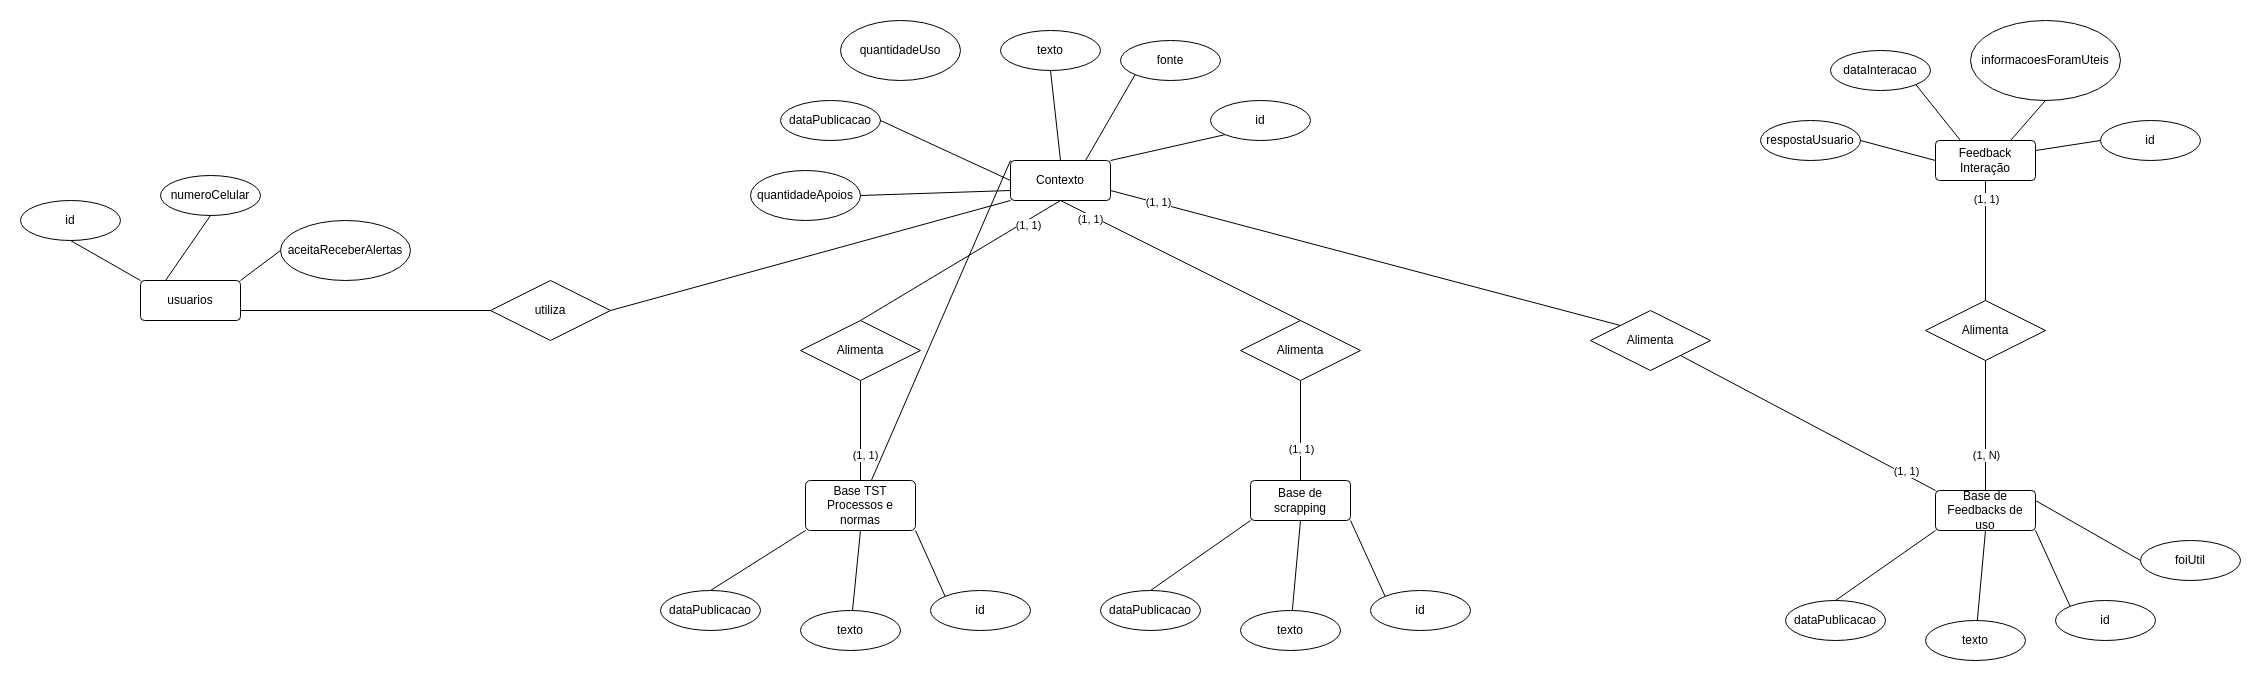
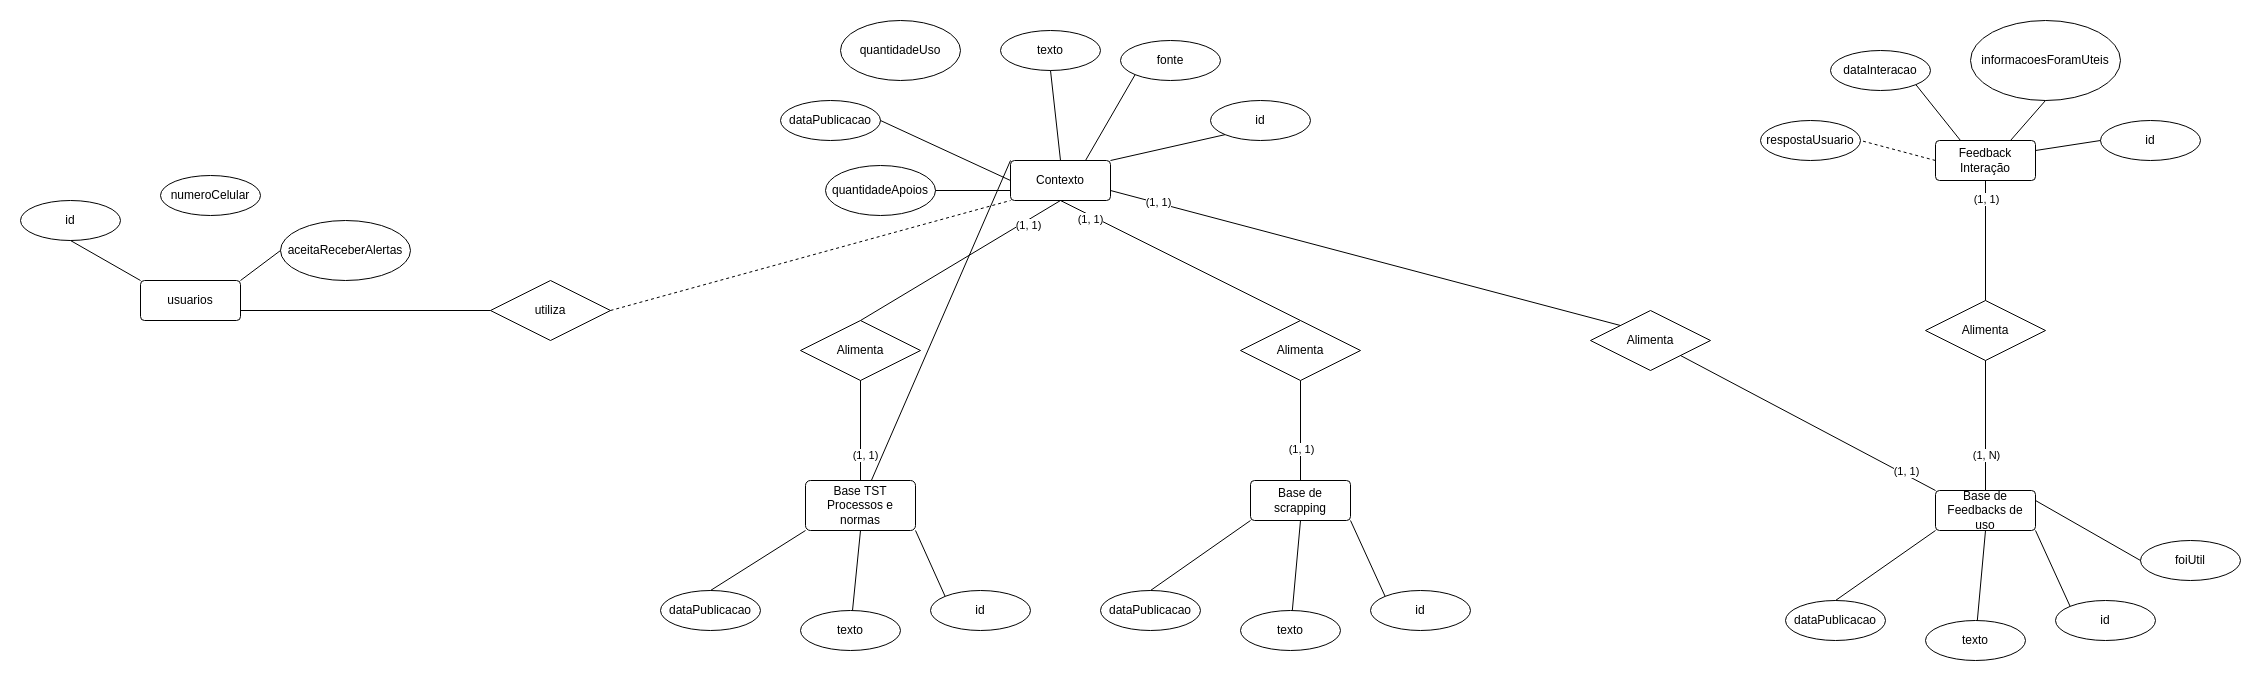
(1897, 150) -> (1897, 150)
(806, 196) -> (881, 191)
(188, 248) -> none
(811, 256) -> (811, 256)
